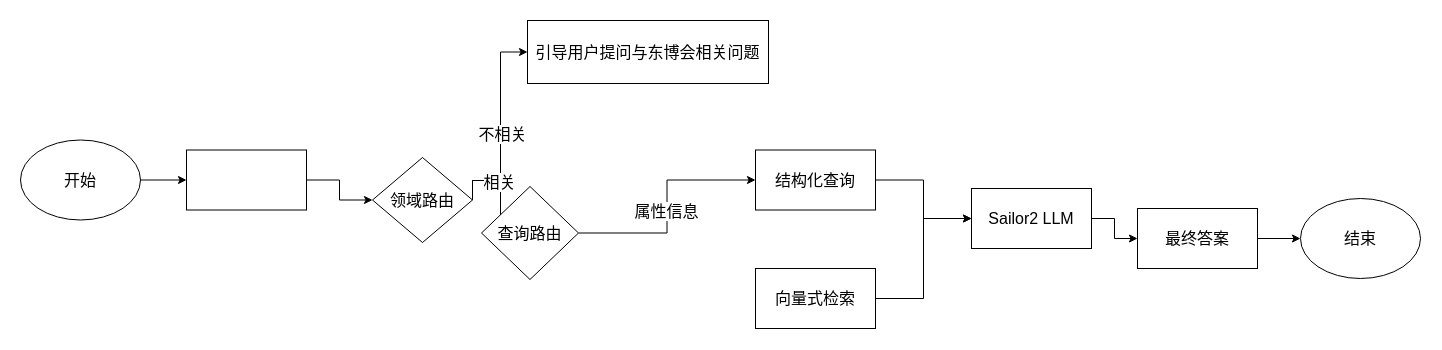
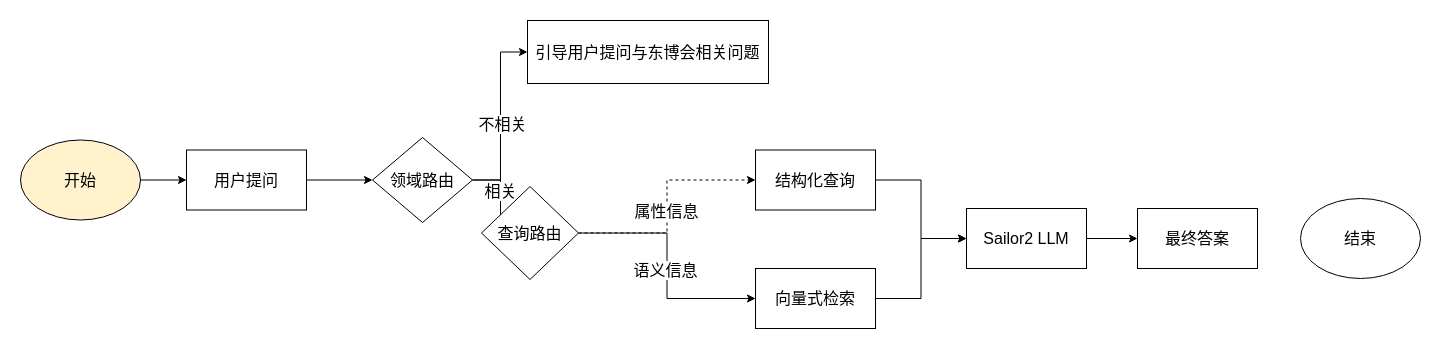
(81, 180) -> (81, 180)
none -> (247, 180)
(698, 180) -> (698, 180)
(423, 200) -> (423, 180)
(1032, 219) -> (1027, 239)
(1276, 239) -> none
none -> (676, 299)
